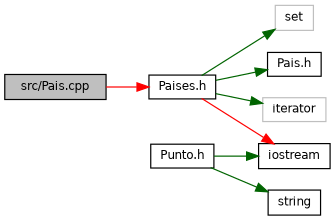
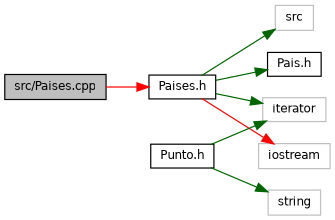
(294, 18) -> (294, 18)
(55, 87) -> (55, 87)
(230, 156) -> (233, 135)
(294, 156) -> (294, 156)
(294, 203) -> (294, 203)
